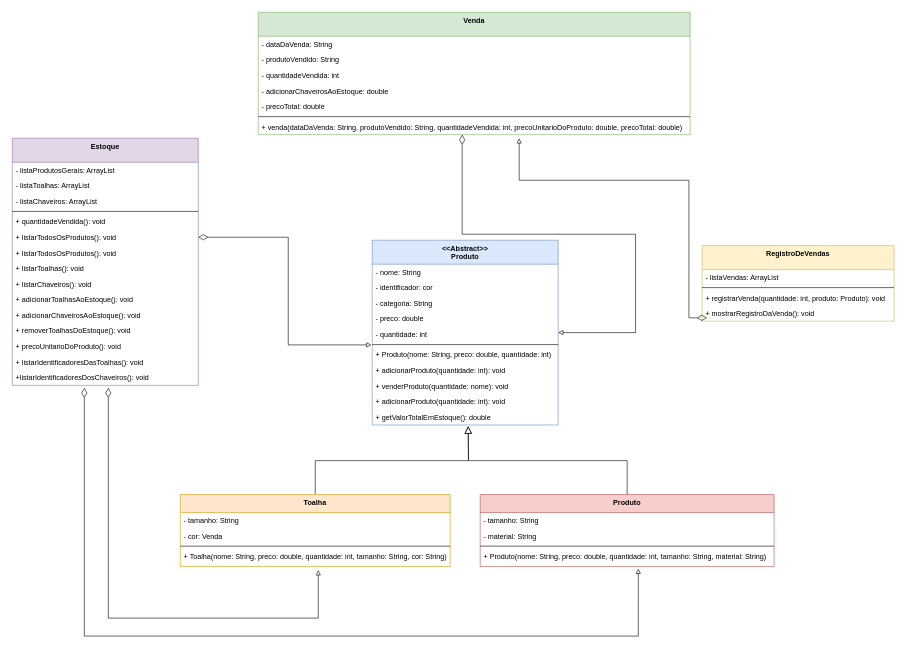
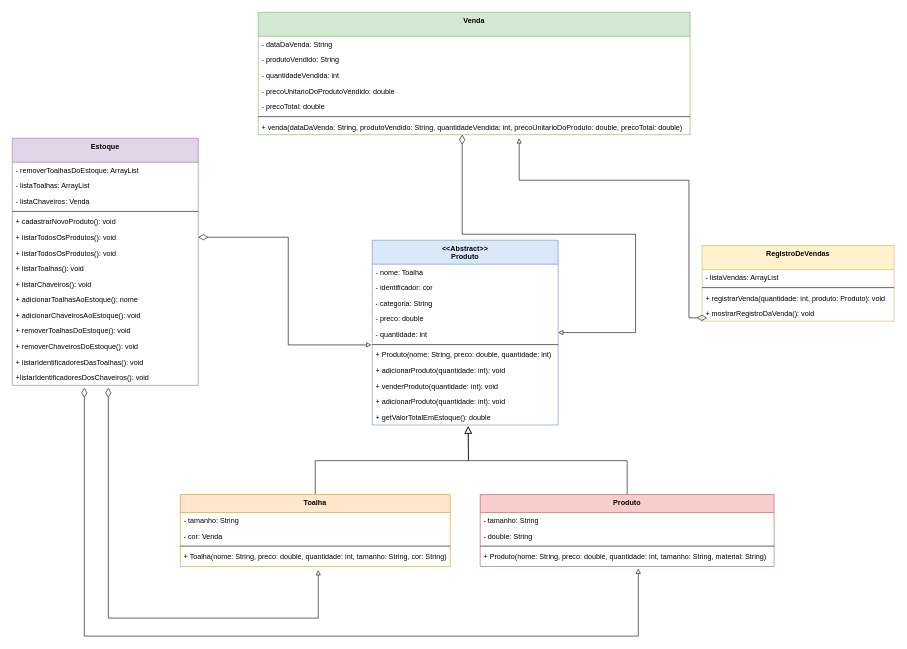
(330, 91) -> (334, 91)
(74, 170) -> (83, 170)
(63, 202) -> (56, 202)
(64, 222) -> (72, 222)
(400, 272) -> (400, 272)
(80, 300) -> (81, 300)
(74, 347) -> (81, 347)
(448, 386) -> (445, 386)
(514, 536) -> (511, 536)
